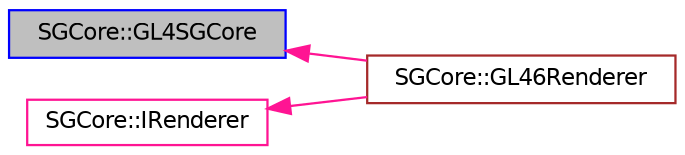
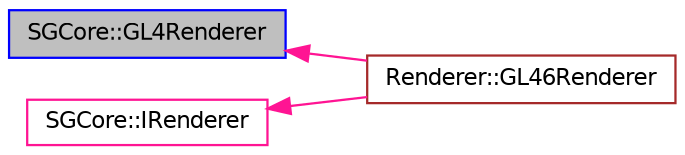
(147, 34) -> (147, 34)
(521, 79) -> (521, 79)
